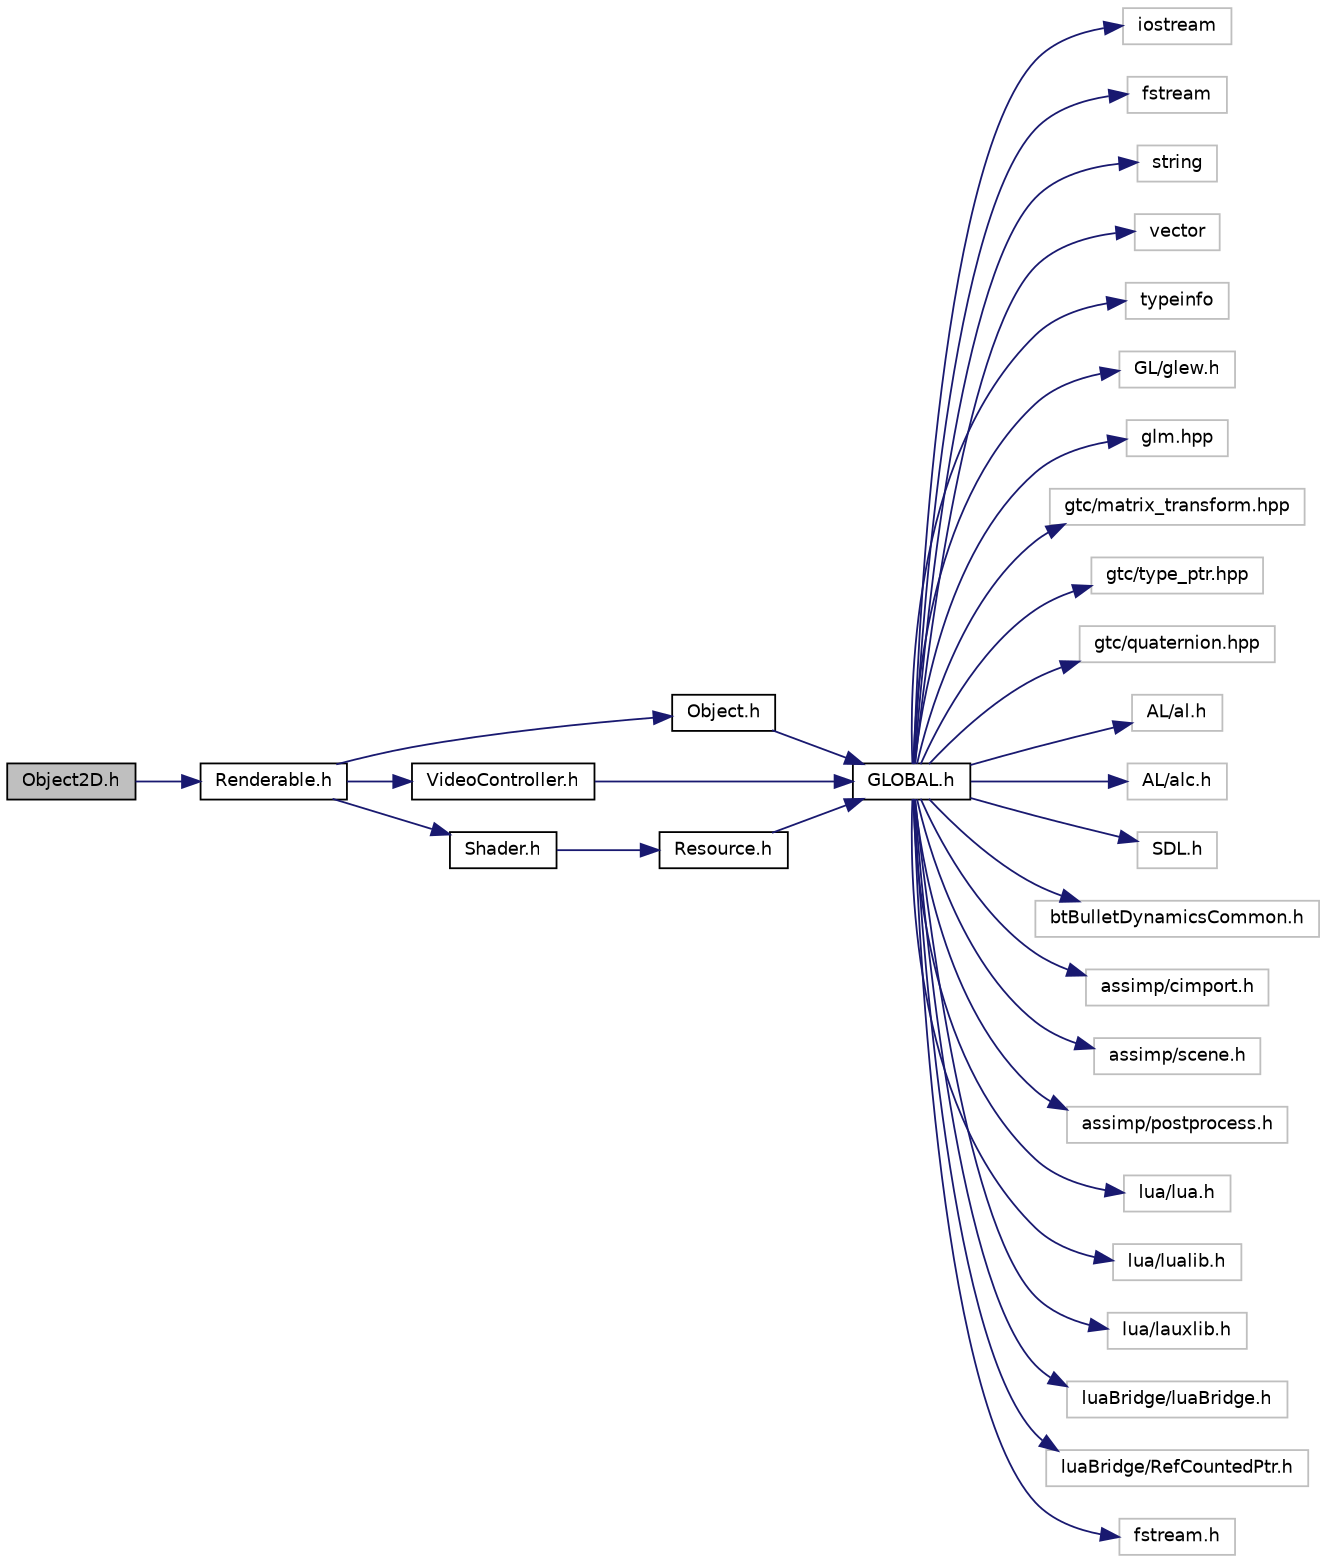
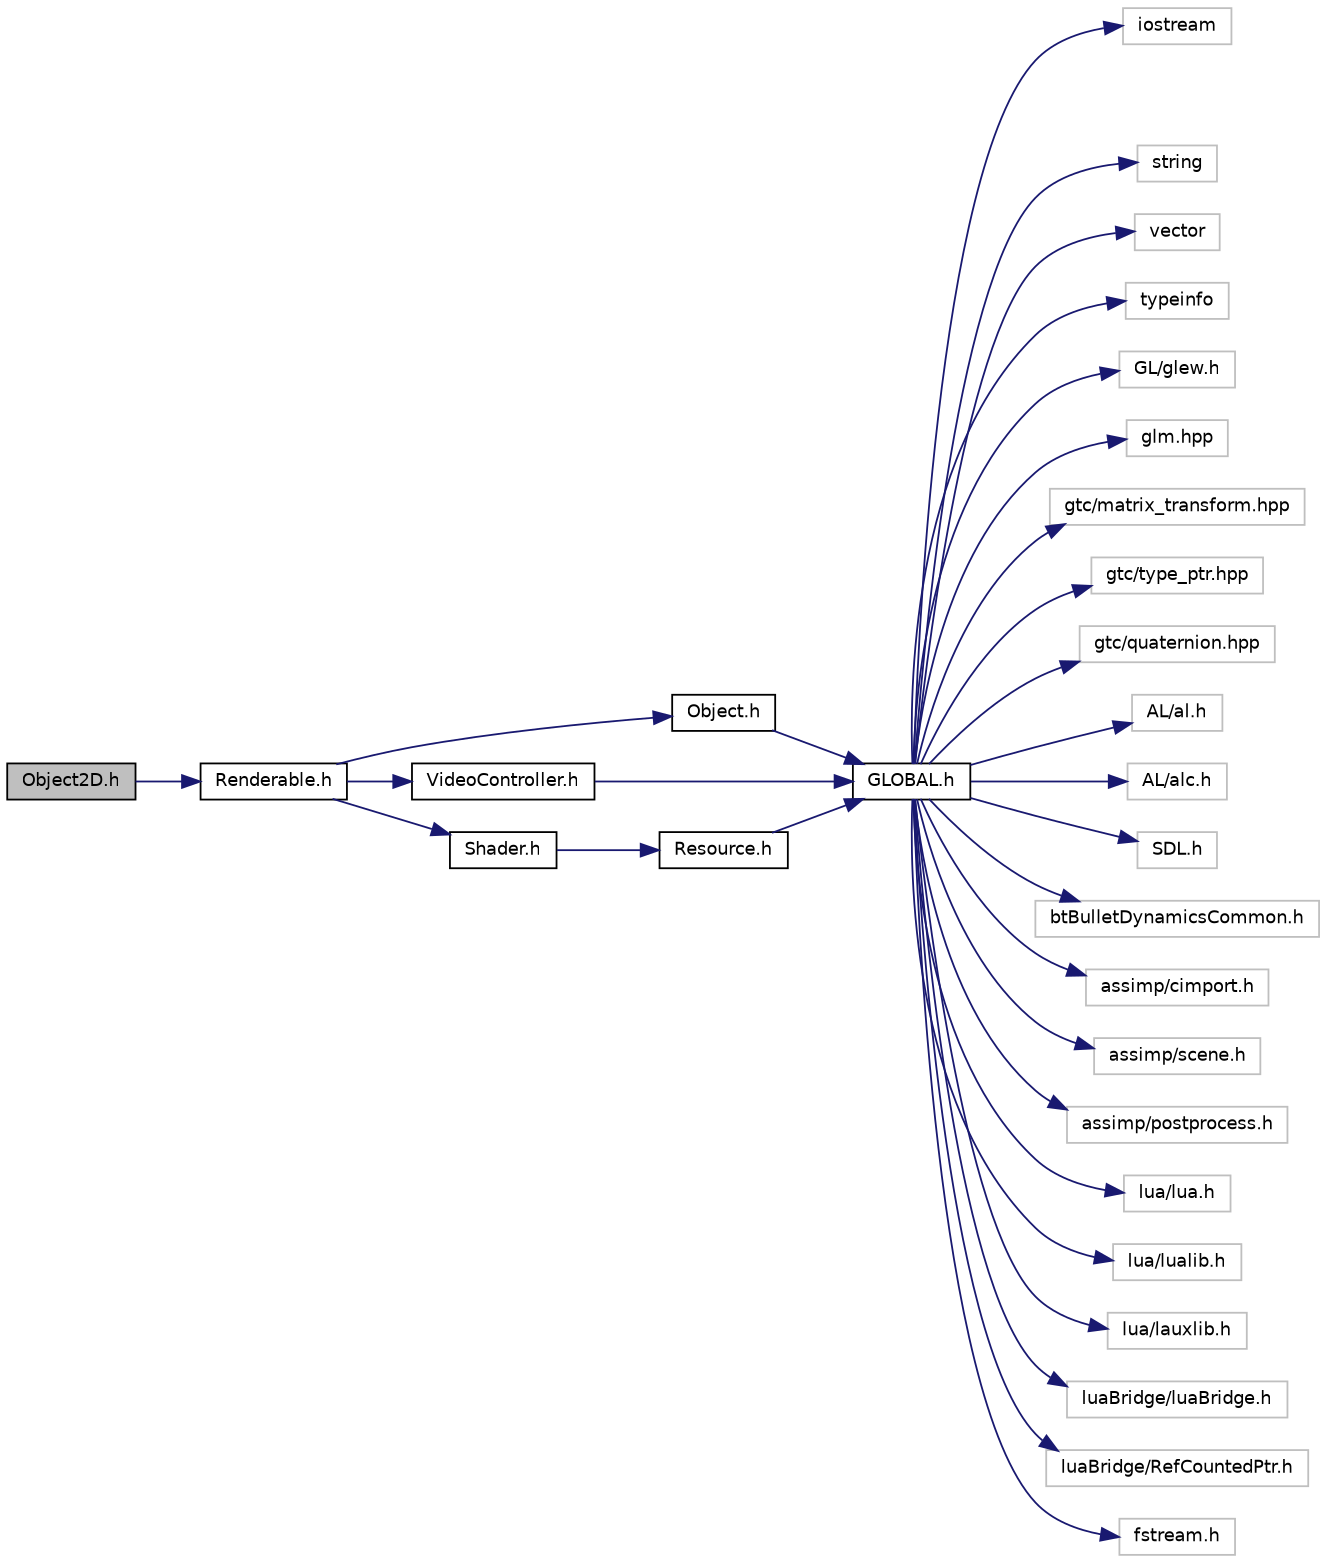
(1177, 95) -> none
